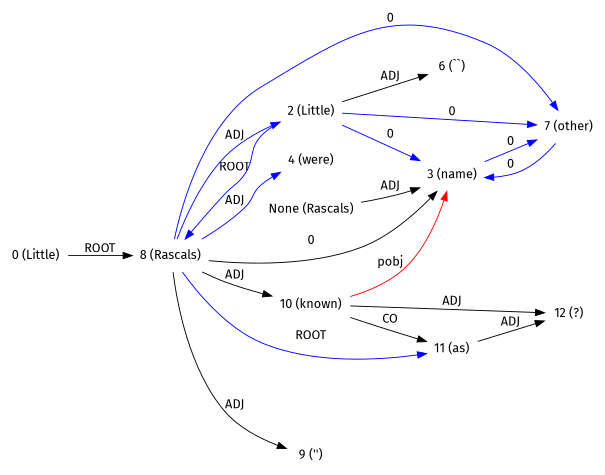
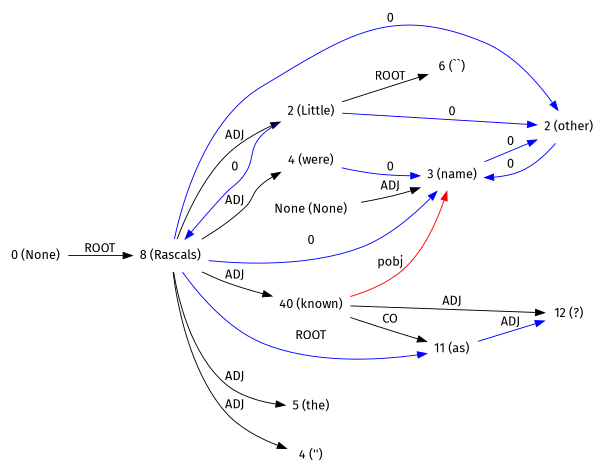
(390, 76) -> (390, 76)
(569, 127) -> (569, 127)
(377, 141) -> (376, 174)
(235, 167) -> (235, 167)
(212, 172) -> (212, 172)
(311, 209) -> (311, 209)
(241, 211) -> (241, 211)
(36, 256) -> (36, 256)
(328, 257) -> (328, 257)
(311, 305) -> (311, 305)
(507, 333) -> (507, 333)
none -> (311, 406)
(311, 455) -> (311, 455)
